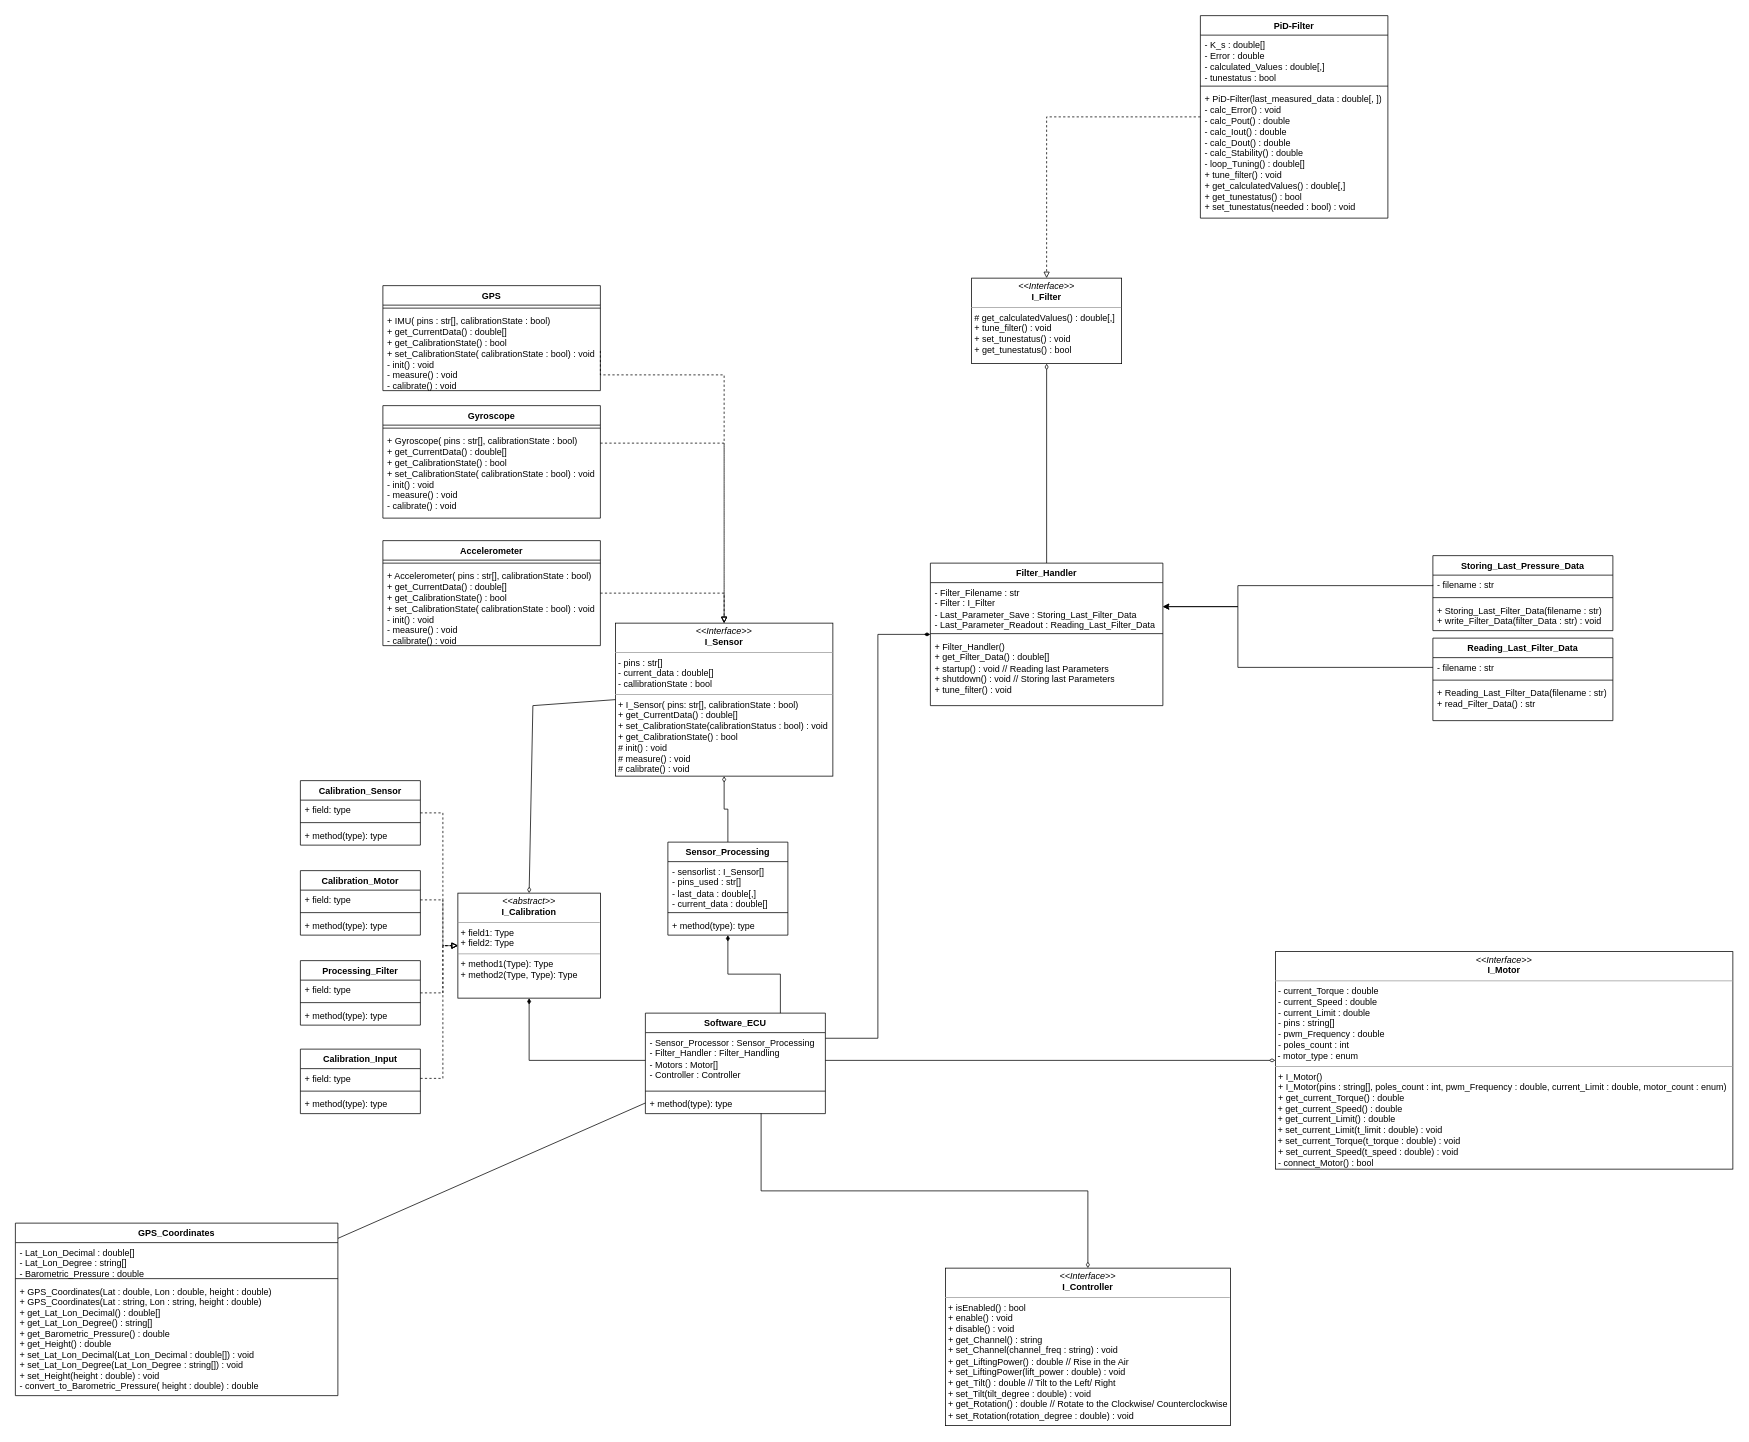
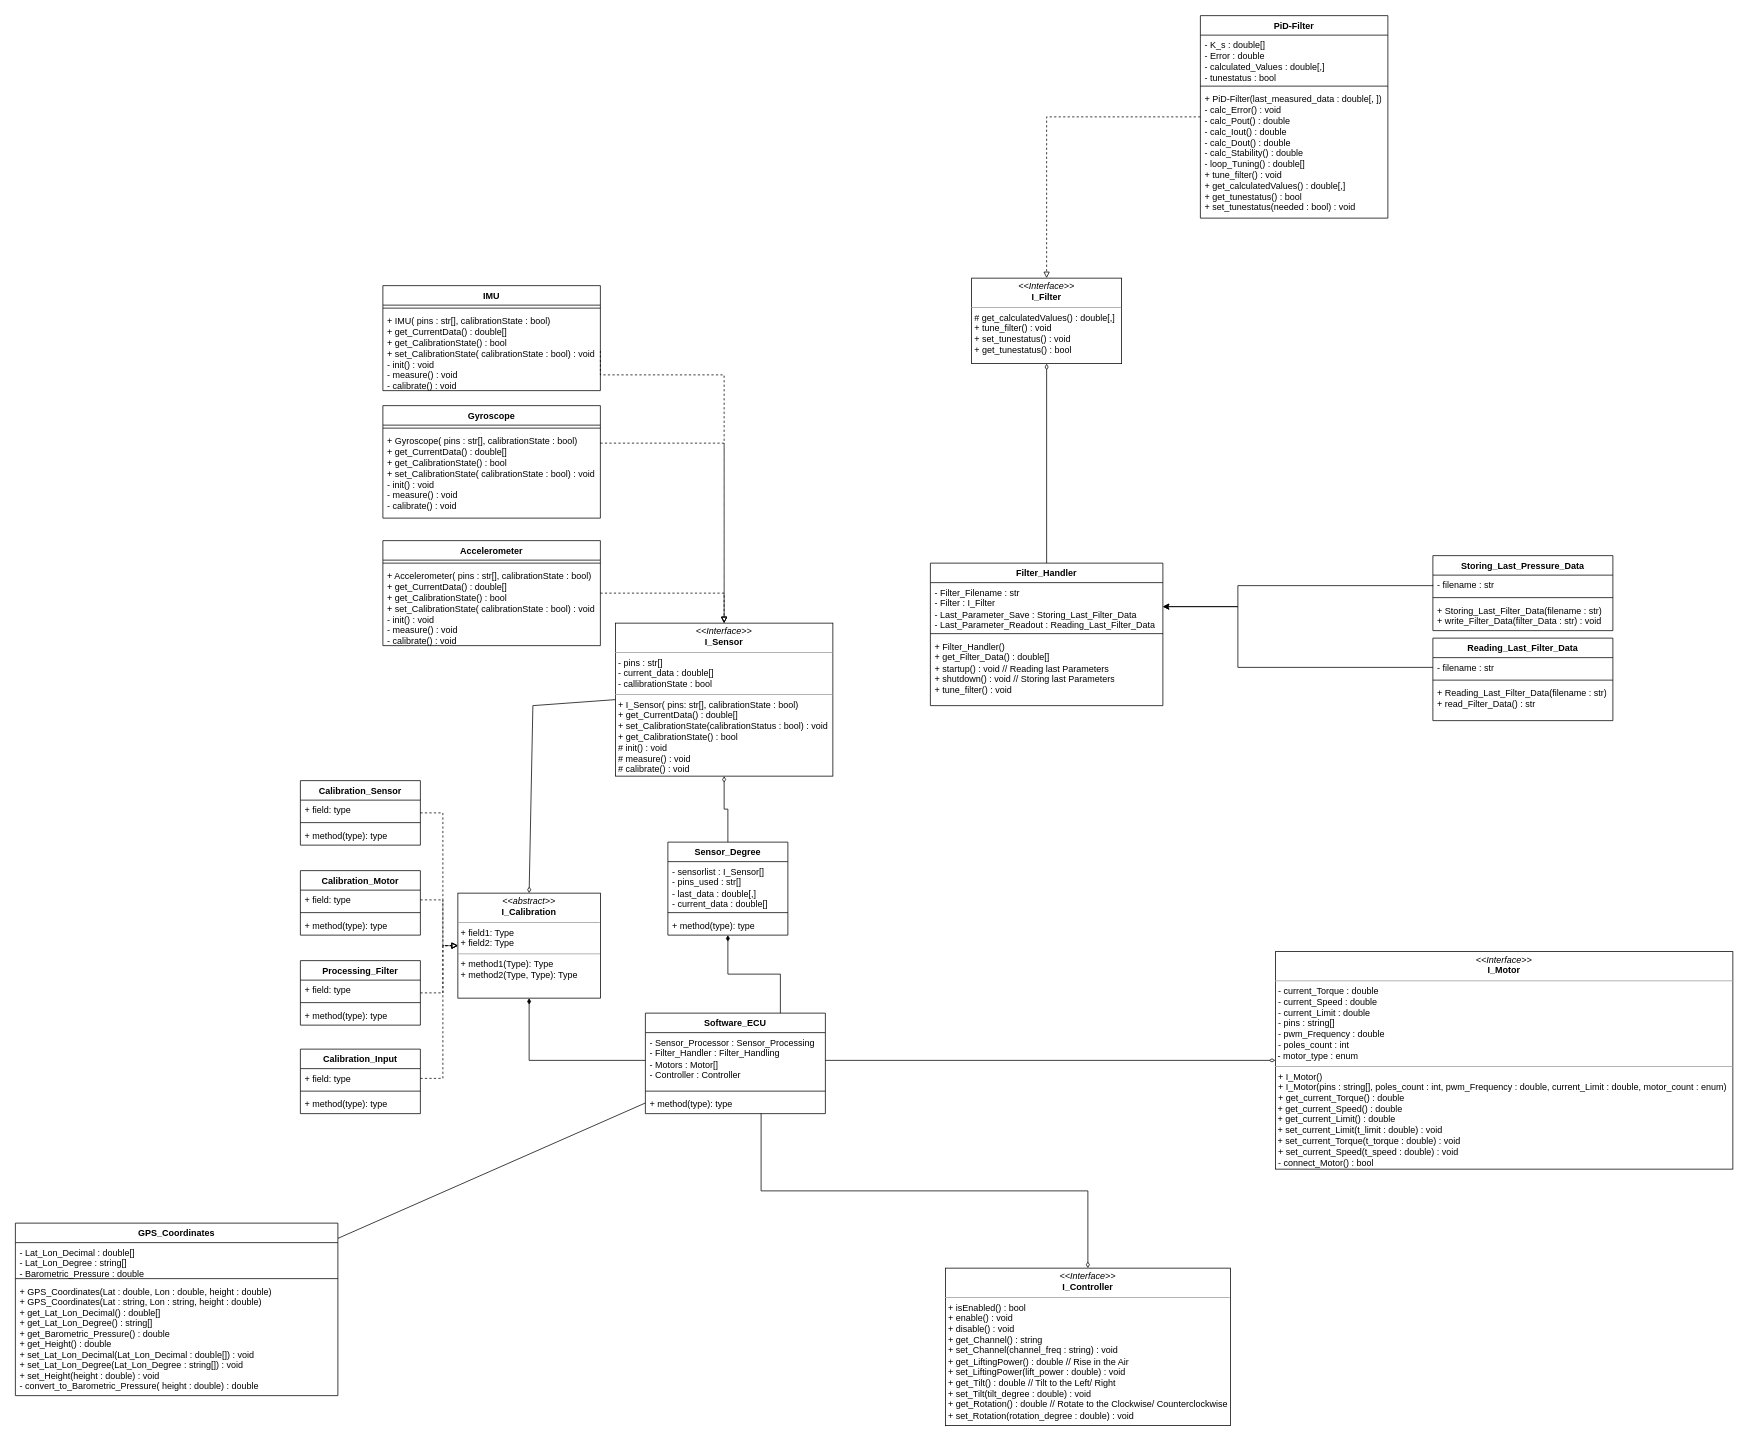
(492, 296) -> (492, 296)
(728, 853) -> (728, 853)
(855, 1038) -> none
